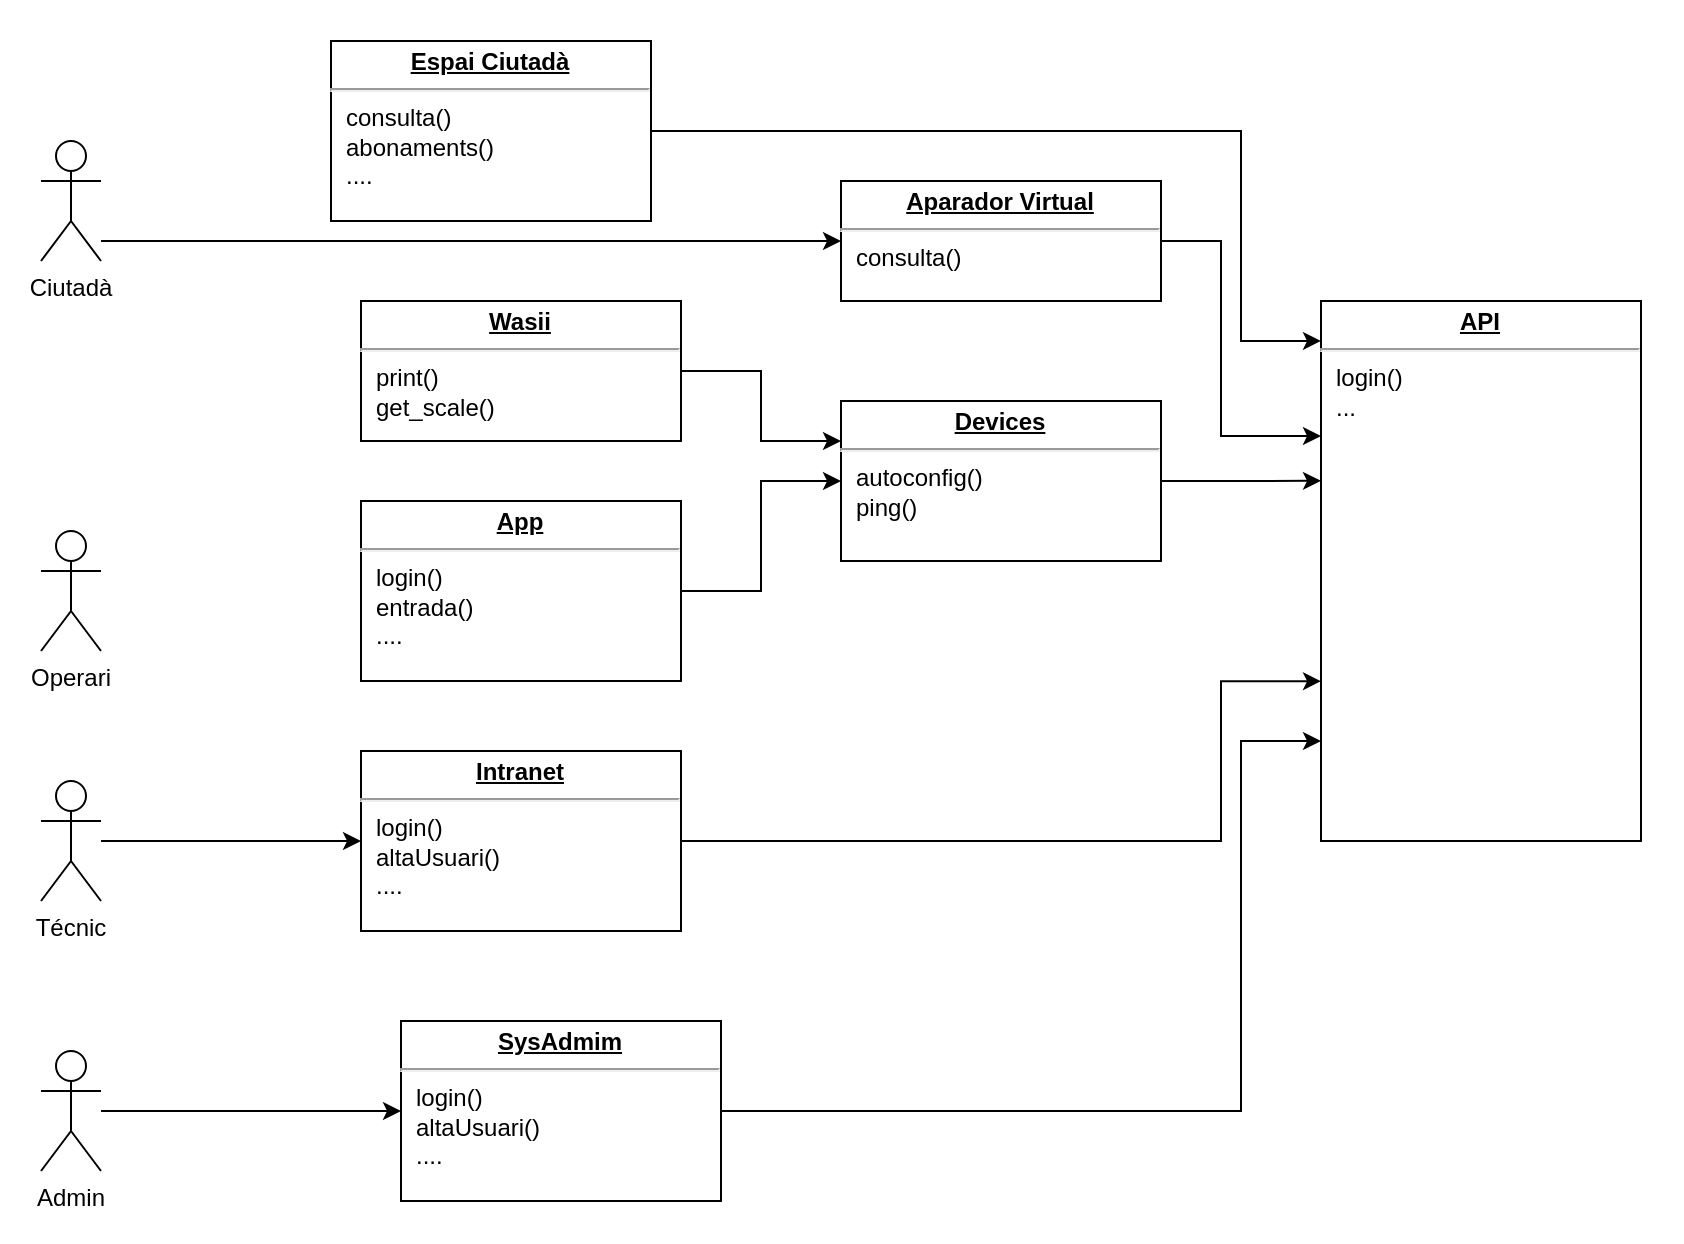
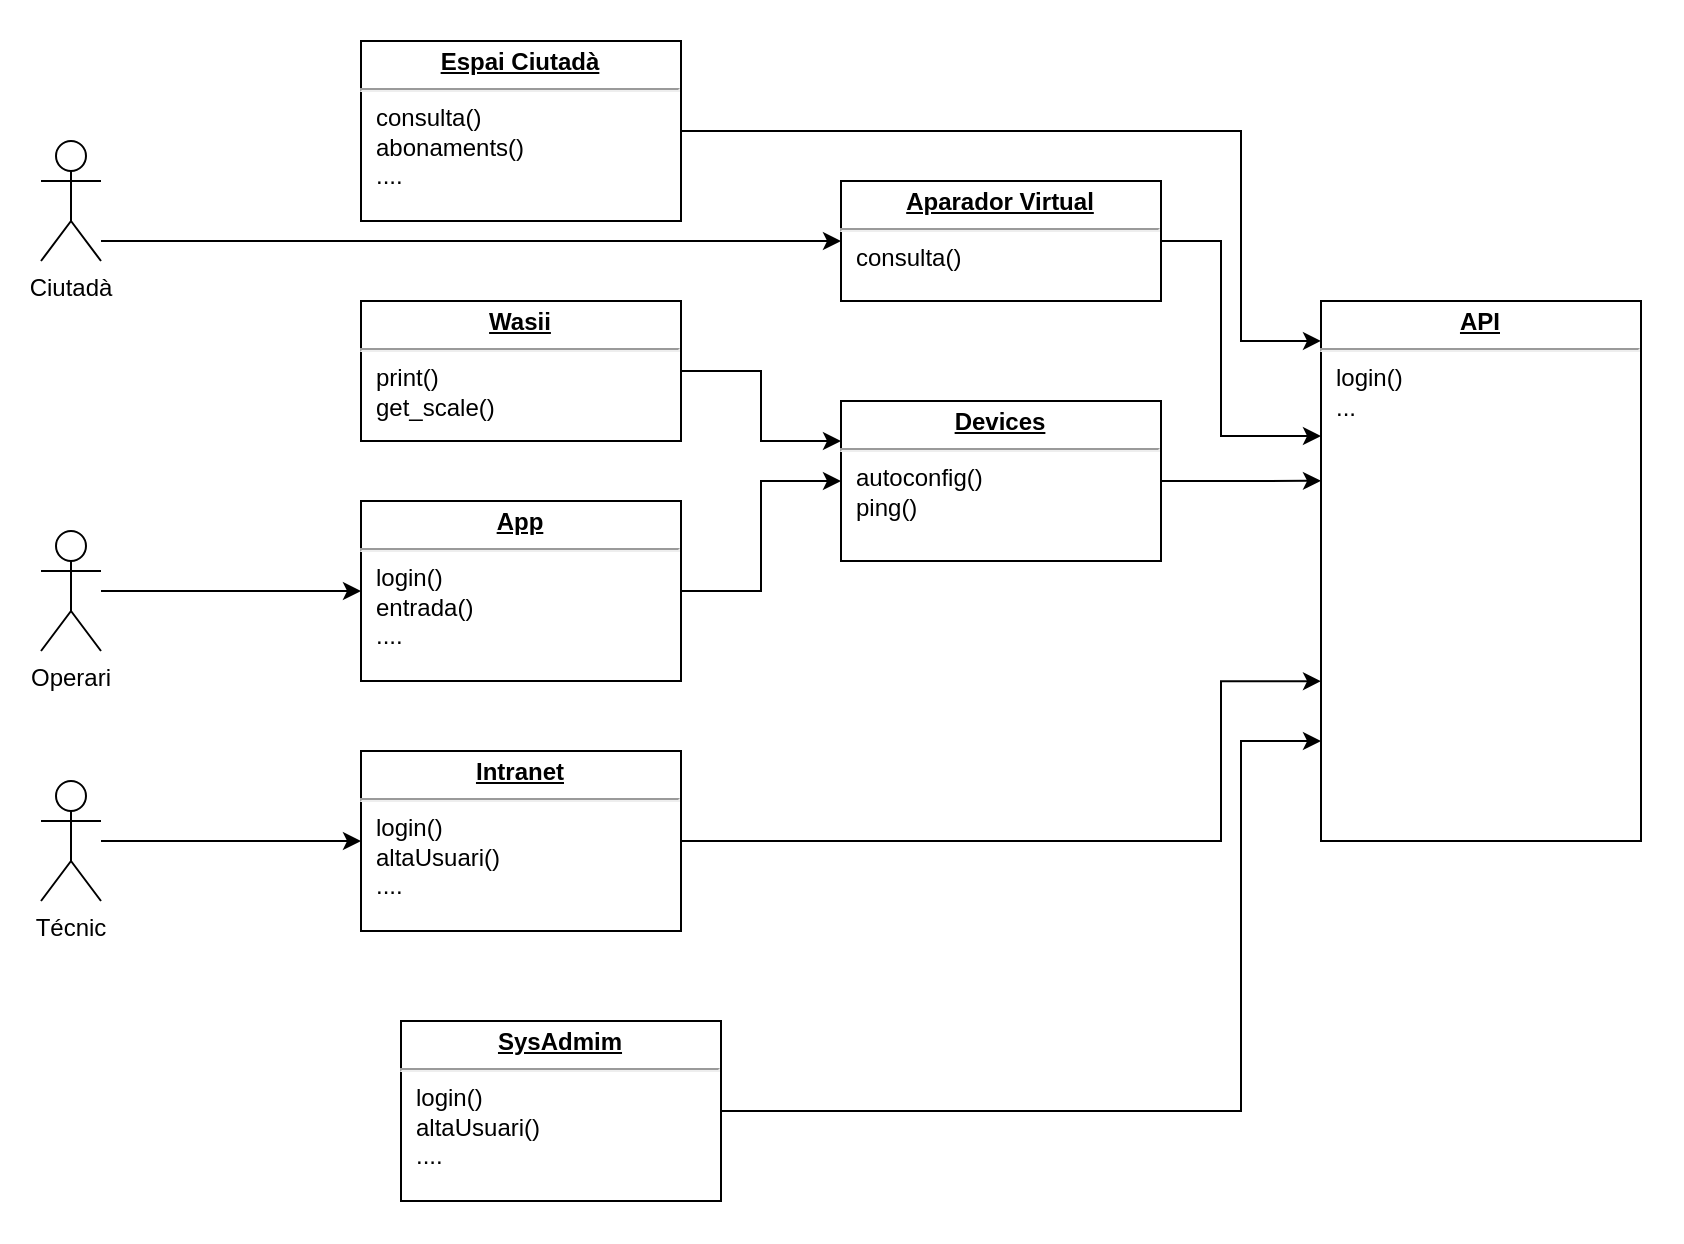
(491, 131) -> (521, 131)
none -> (224, 591)
(71, 1111) -> none
(244, 1111) -> none
